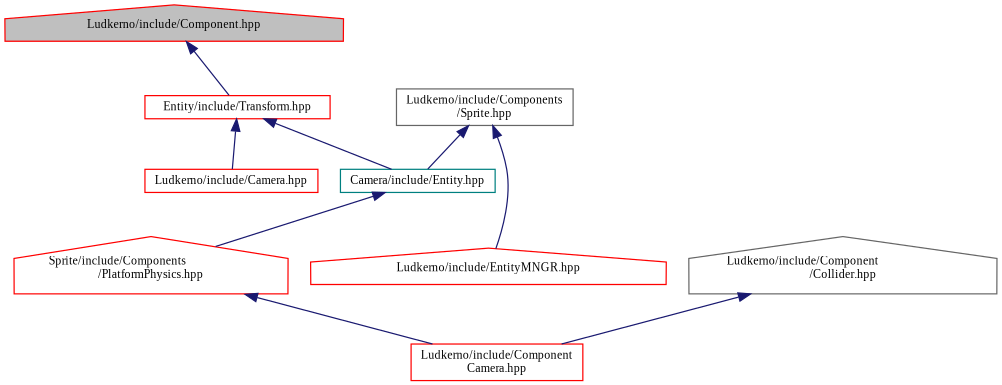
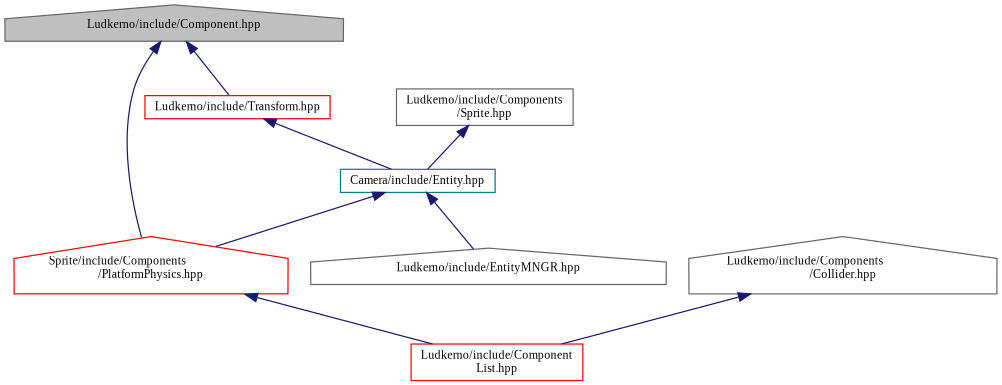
(174, 25) -> (174, 25)
(238, 107) -> (238, 107)
none -> (127, 142)
(231, 181) -> none
(508, 193) -> (454, 226)
(488, 268) -> (488, 268)
(843, 268) -> (843, 268)
(497, 362) -> (497, 362)
